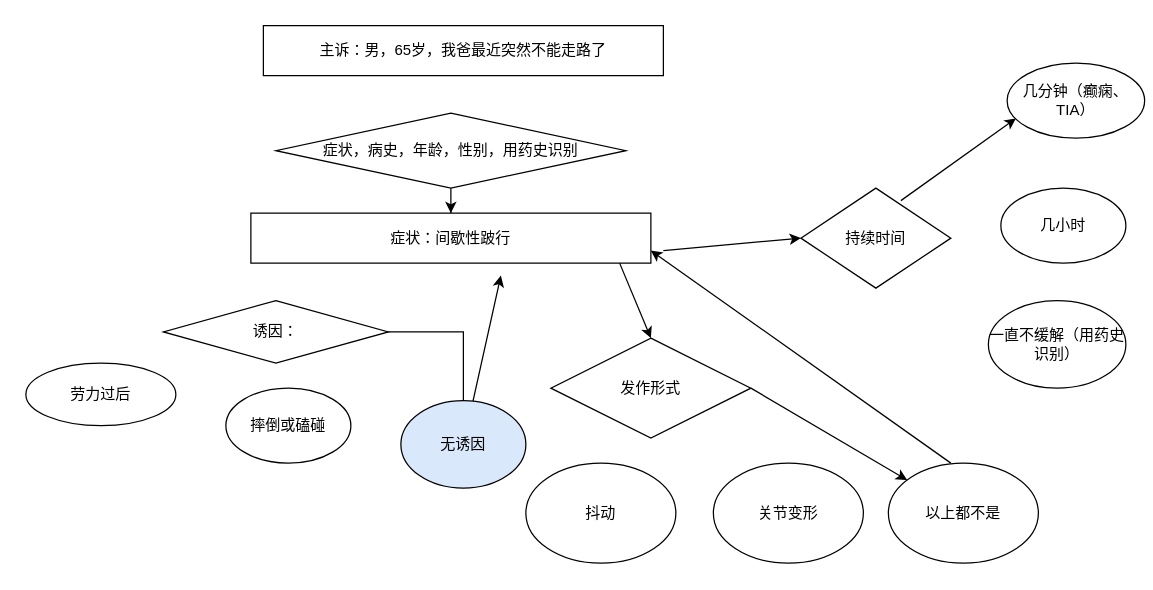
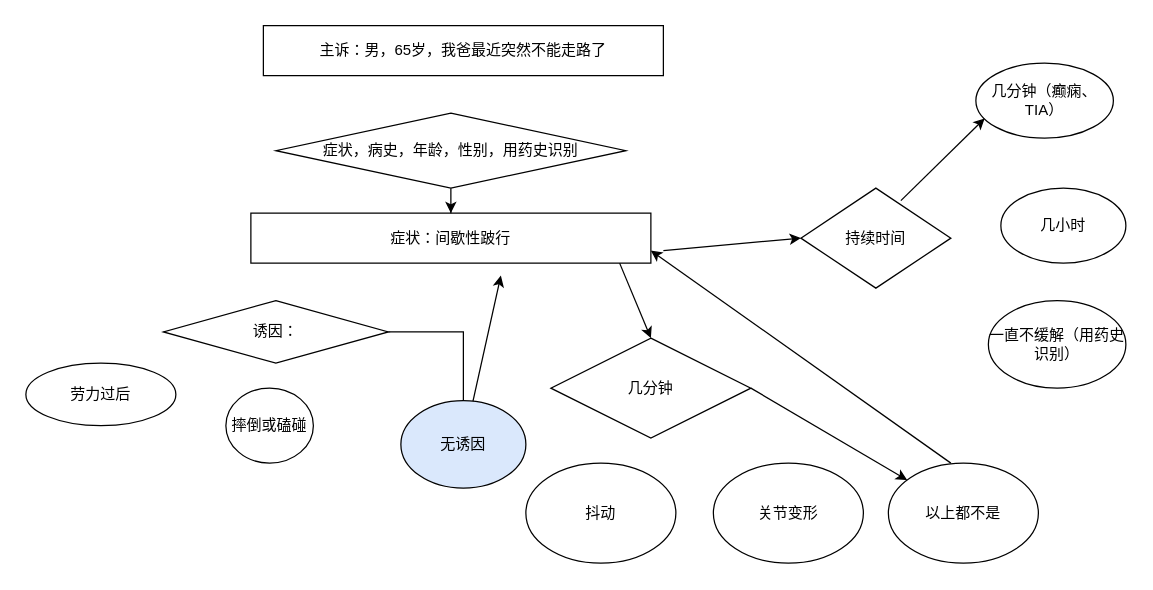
(1076, 101) -> (1044, 101)
(651, 388) -> (651, 388)
(288, 426) -> (269, 426)
